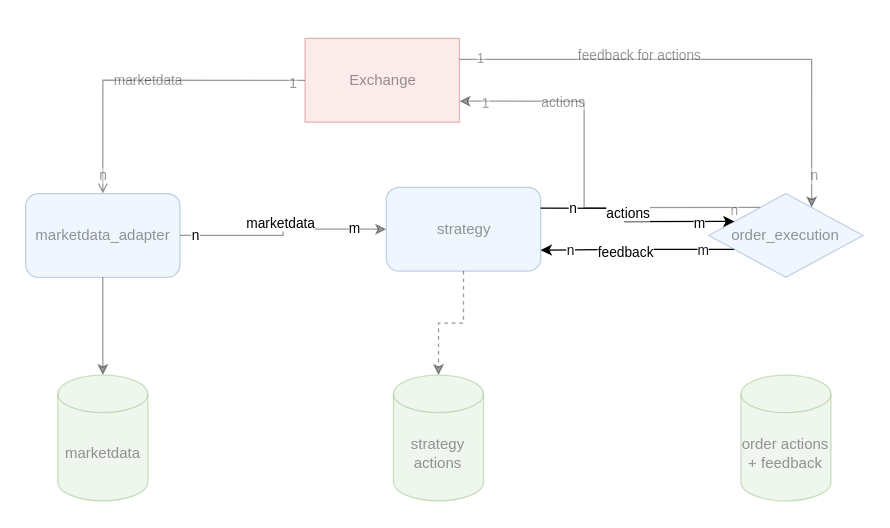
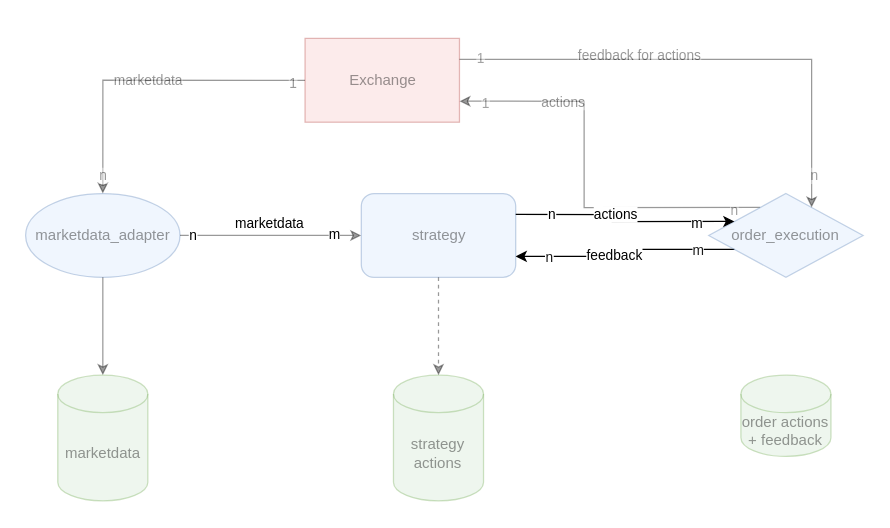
(103, 185) -> (103, 183)
(464, 229) -> (439, 235)
(103, 235) -> (103, 235)
(786, 438) -> (786, 416)
